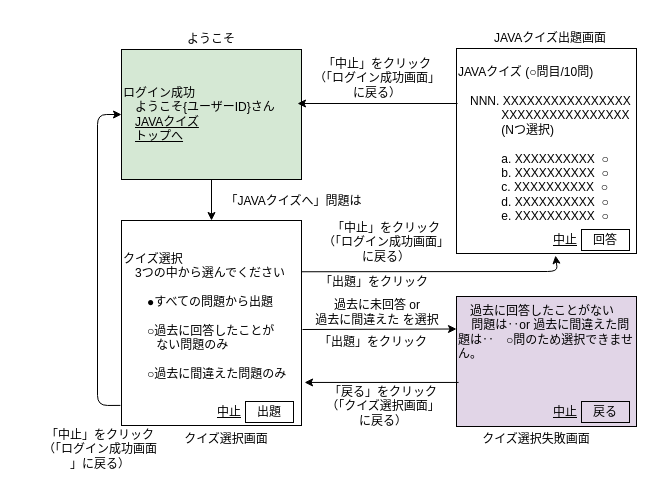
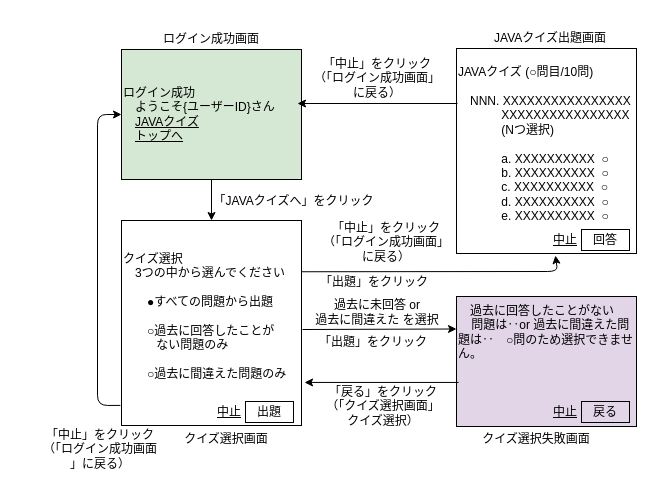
(212, 40) -> (212, 40)
(294, 202) -> (294, 202)
(384, 407) -> (384, 407)
